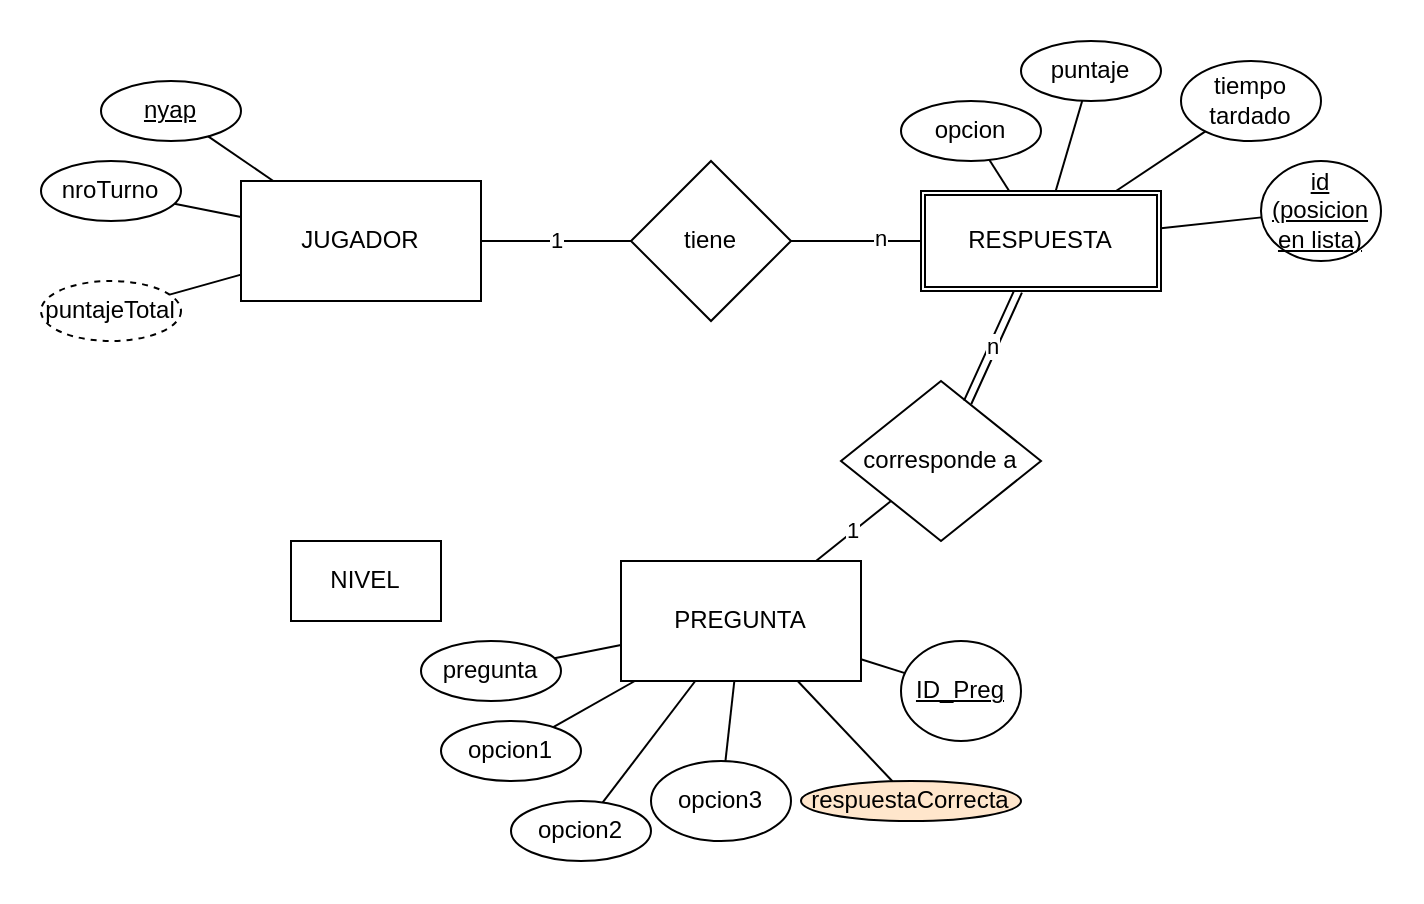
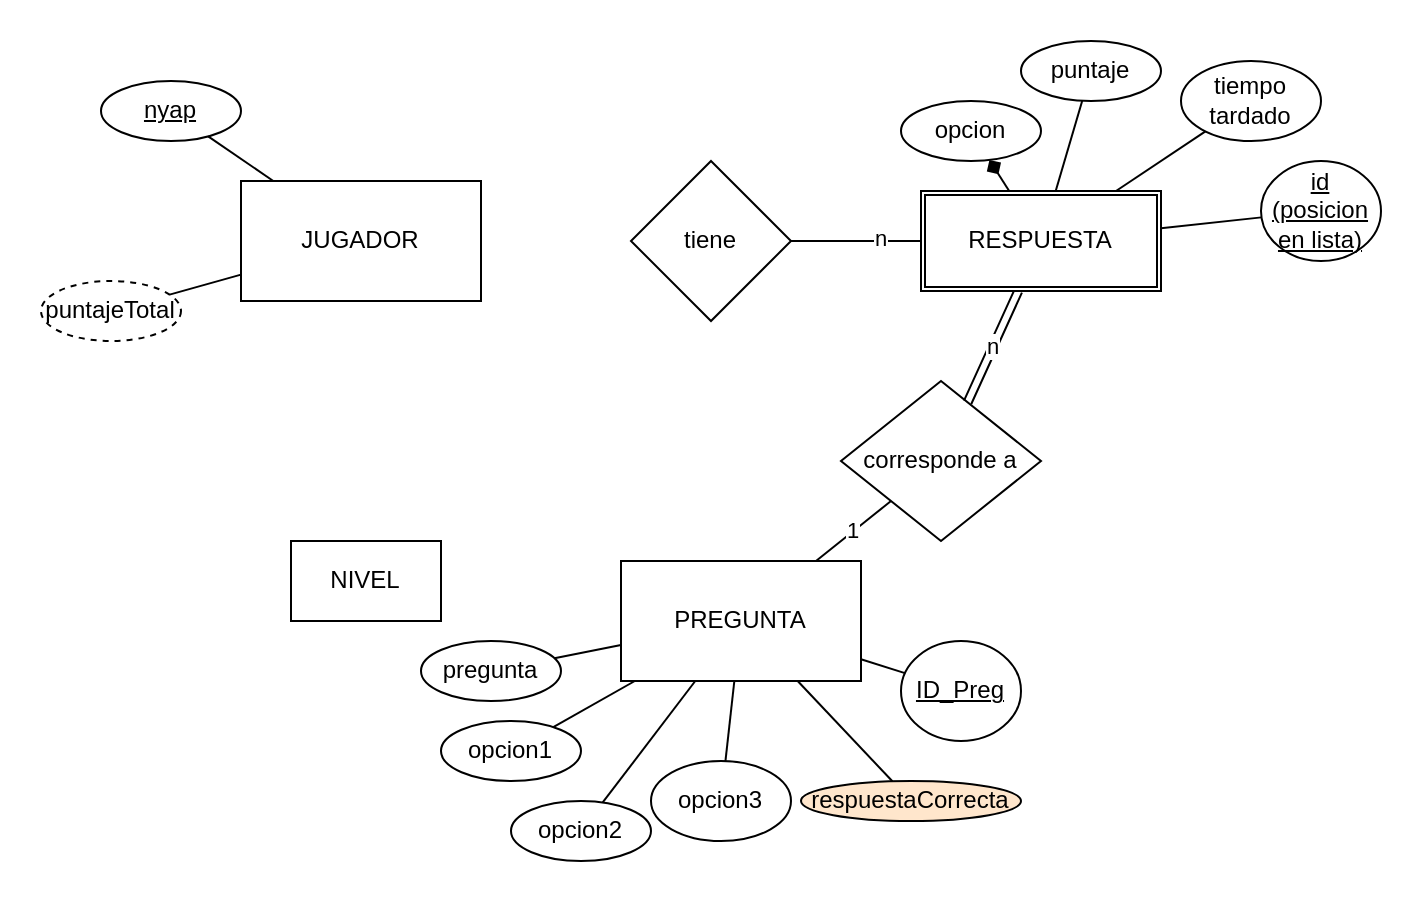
(994, 167) -> (998, 174)
(111, 191) -> none
(208, 210) -> none
(556, 241) -> none
